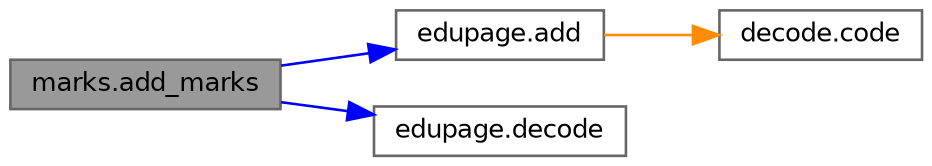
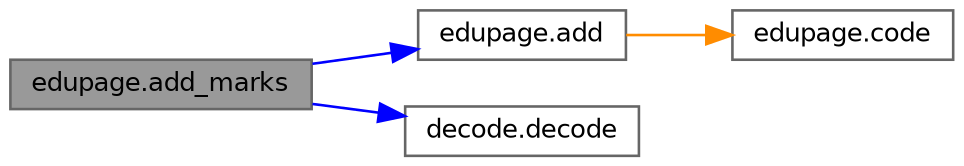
(821, 35) -> (843, 35)
(145, 84) -> (161, 84)
(500, 131) -> (522, 131)
